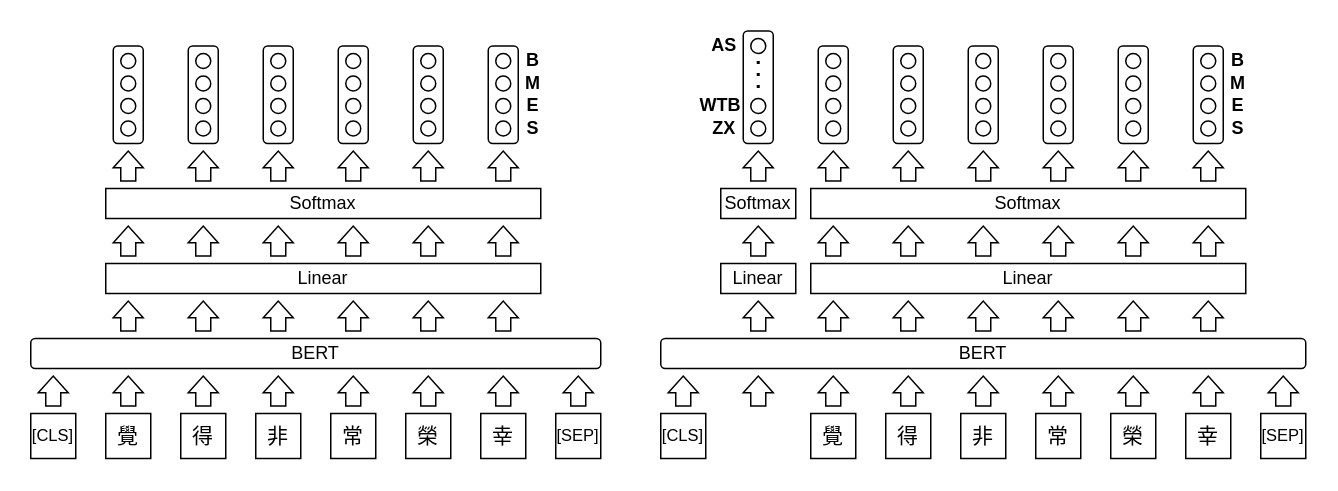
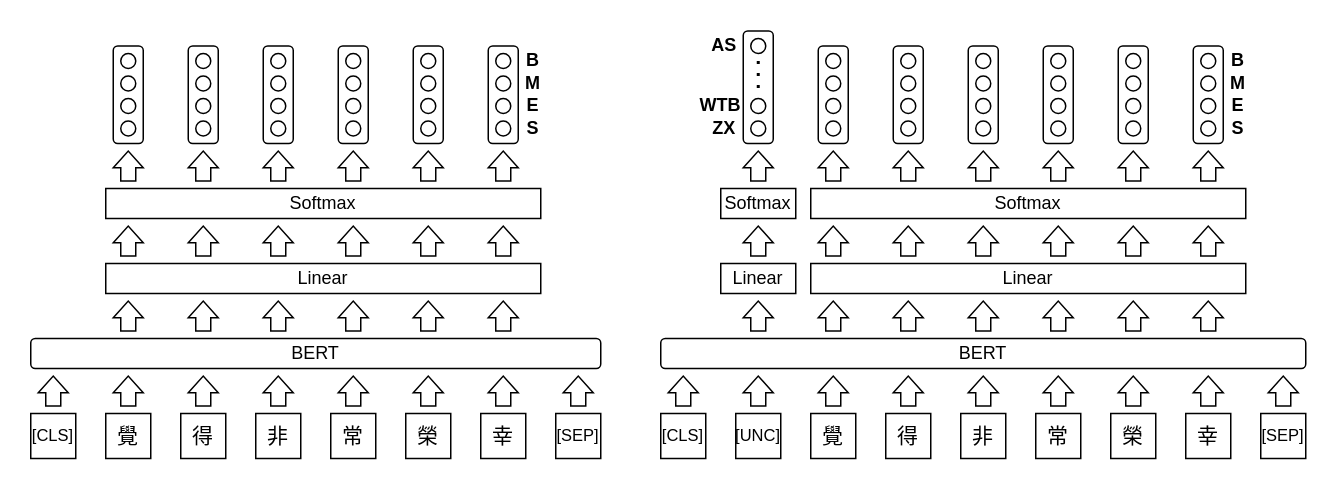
none -> (758, 436)
